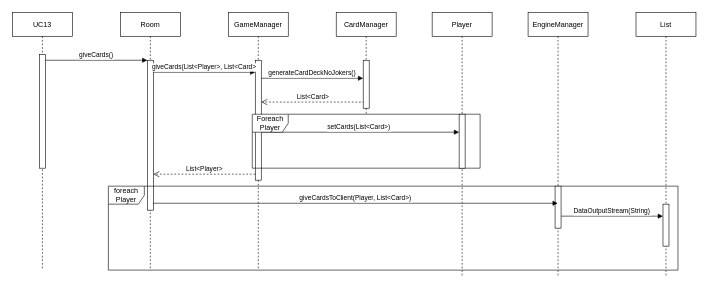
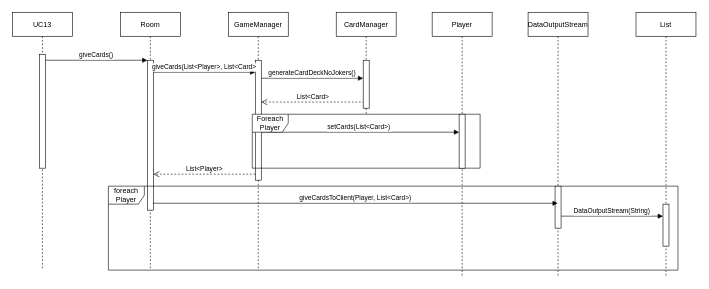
(558, 25) -> (558, 25)
